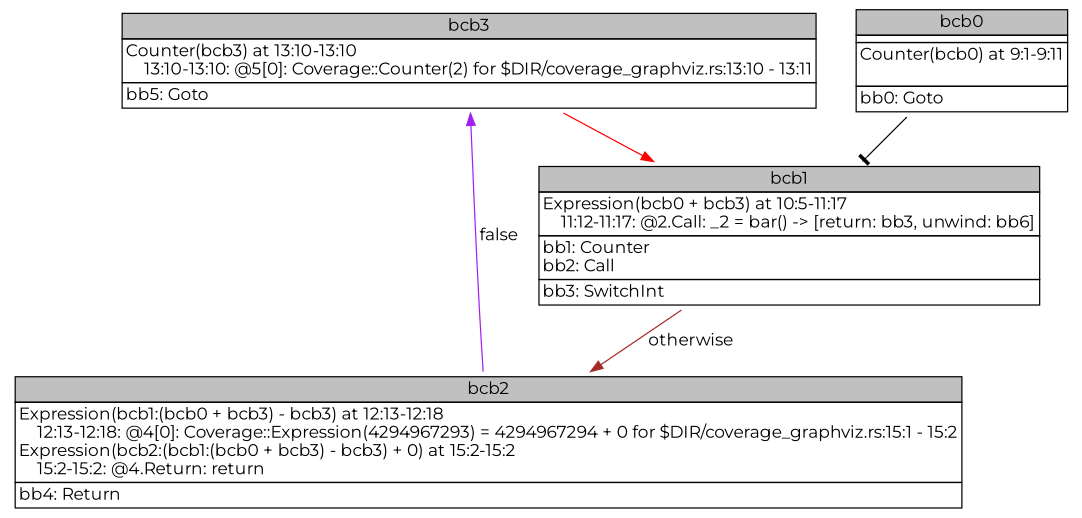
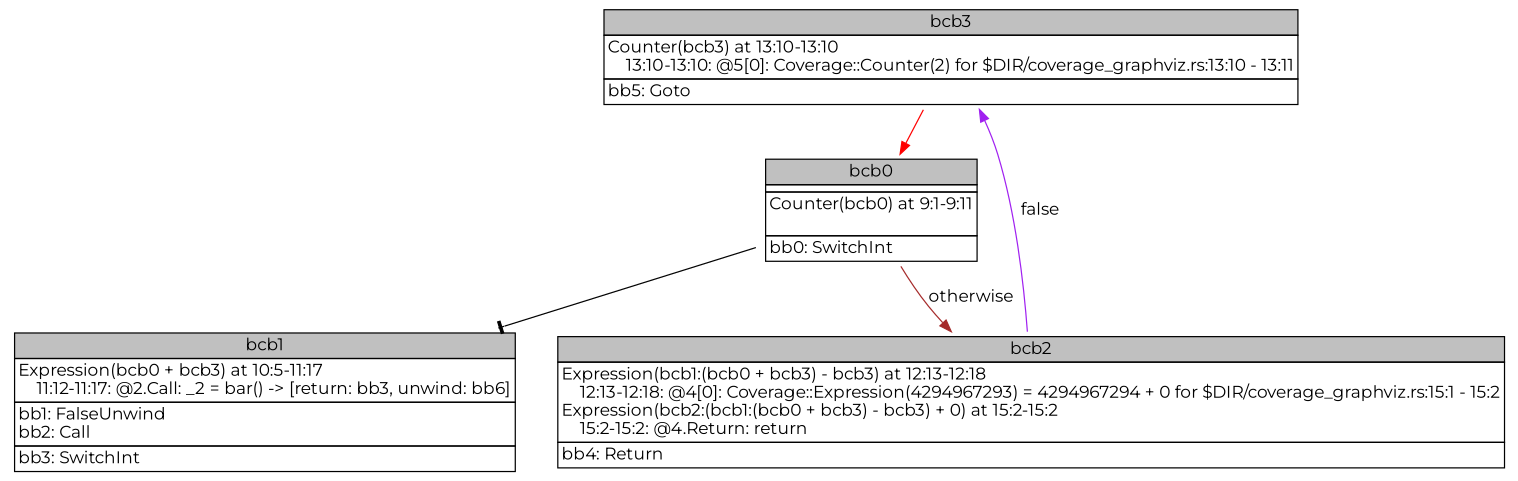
(902, 98) -> (832, 248)
(603, 134) -> (915, 126)
(596, 248) -> (92, 414)
(641, 337) -> (920, 296)
